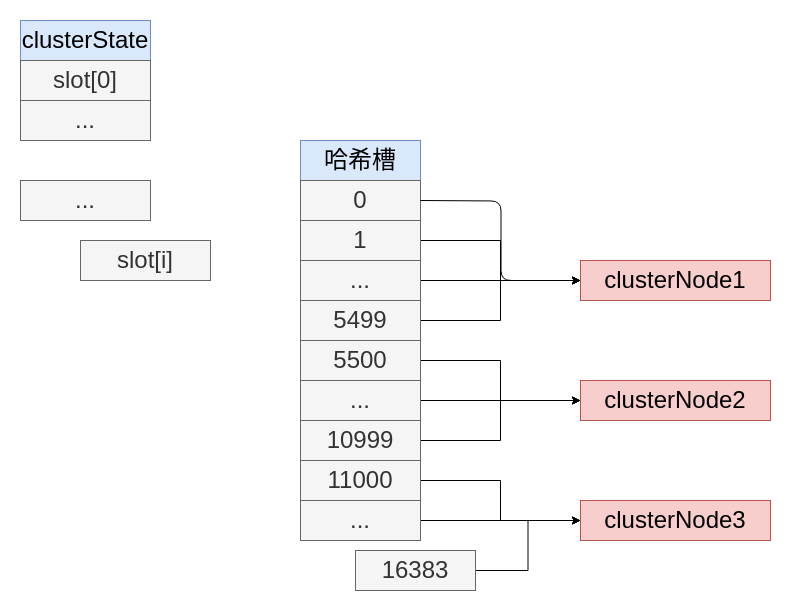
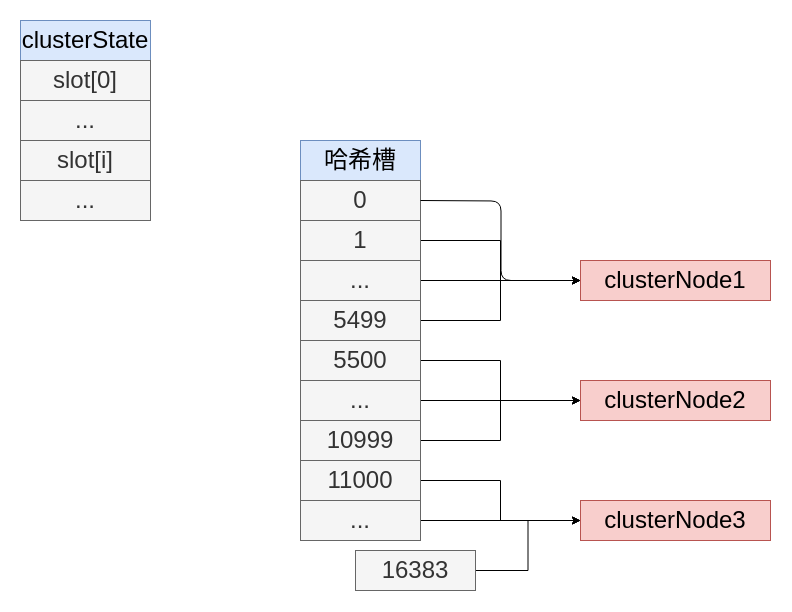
(146, 261) -> (86, 161)
